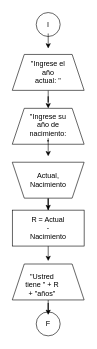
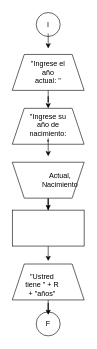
(48, 180) -> (60, 180)
(48, 228) -> none
